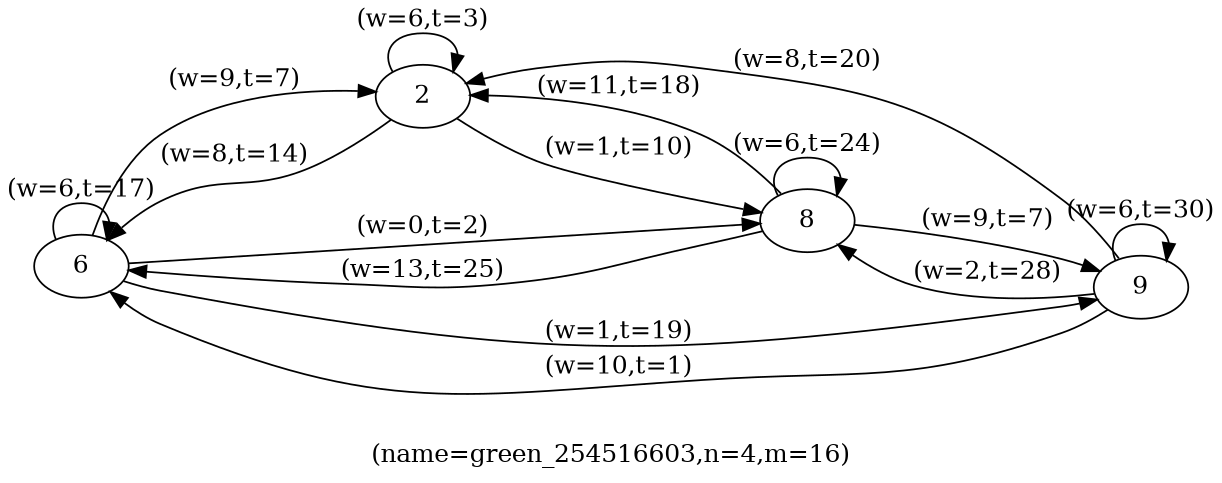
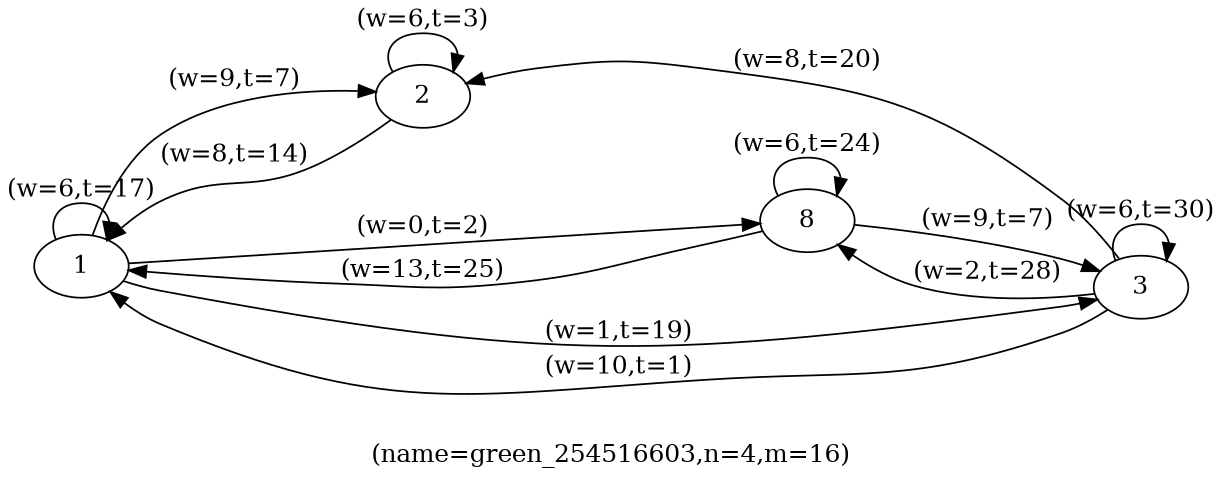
(645, 116) -> none
(595, 178) -> none
(81, 266) -> (81, 266)
(1141, 287) -> (1141, 287)
